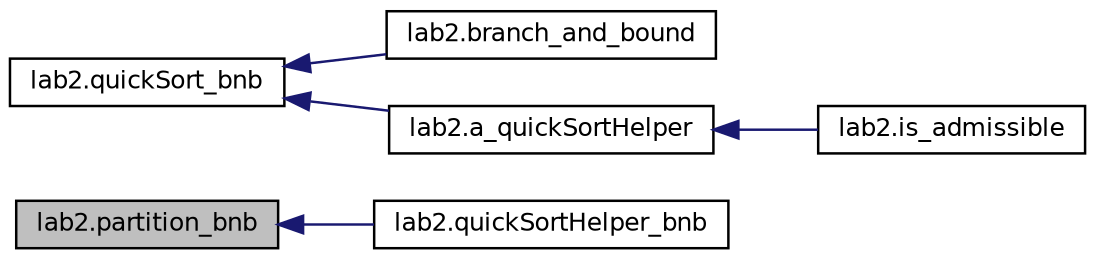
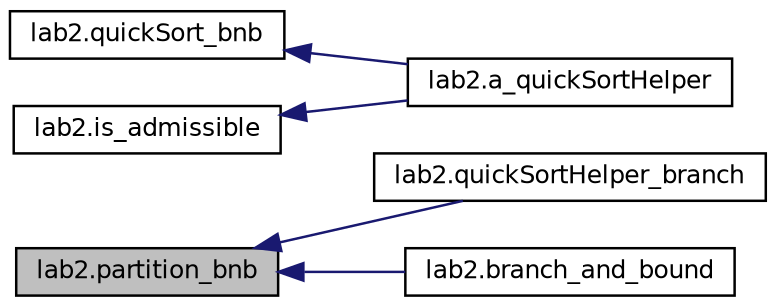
(348, 59) -> (355, 272)
(778, 130) -> (357, 106)
(551, 224) -> (570, 177)
